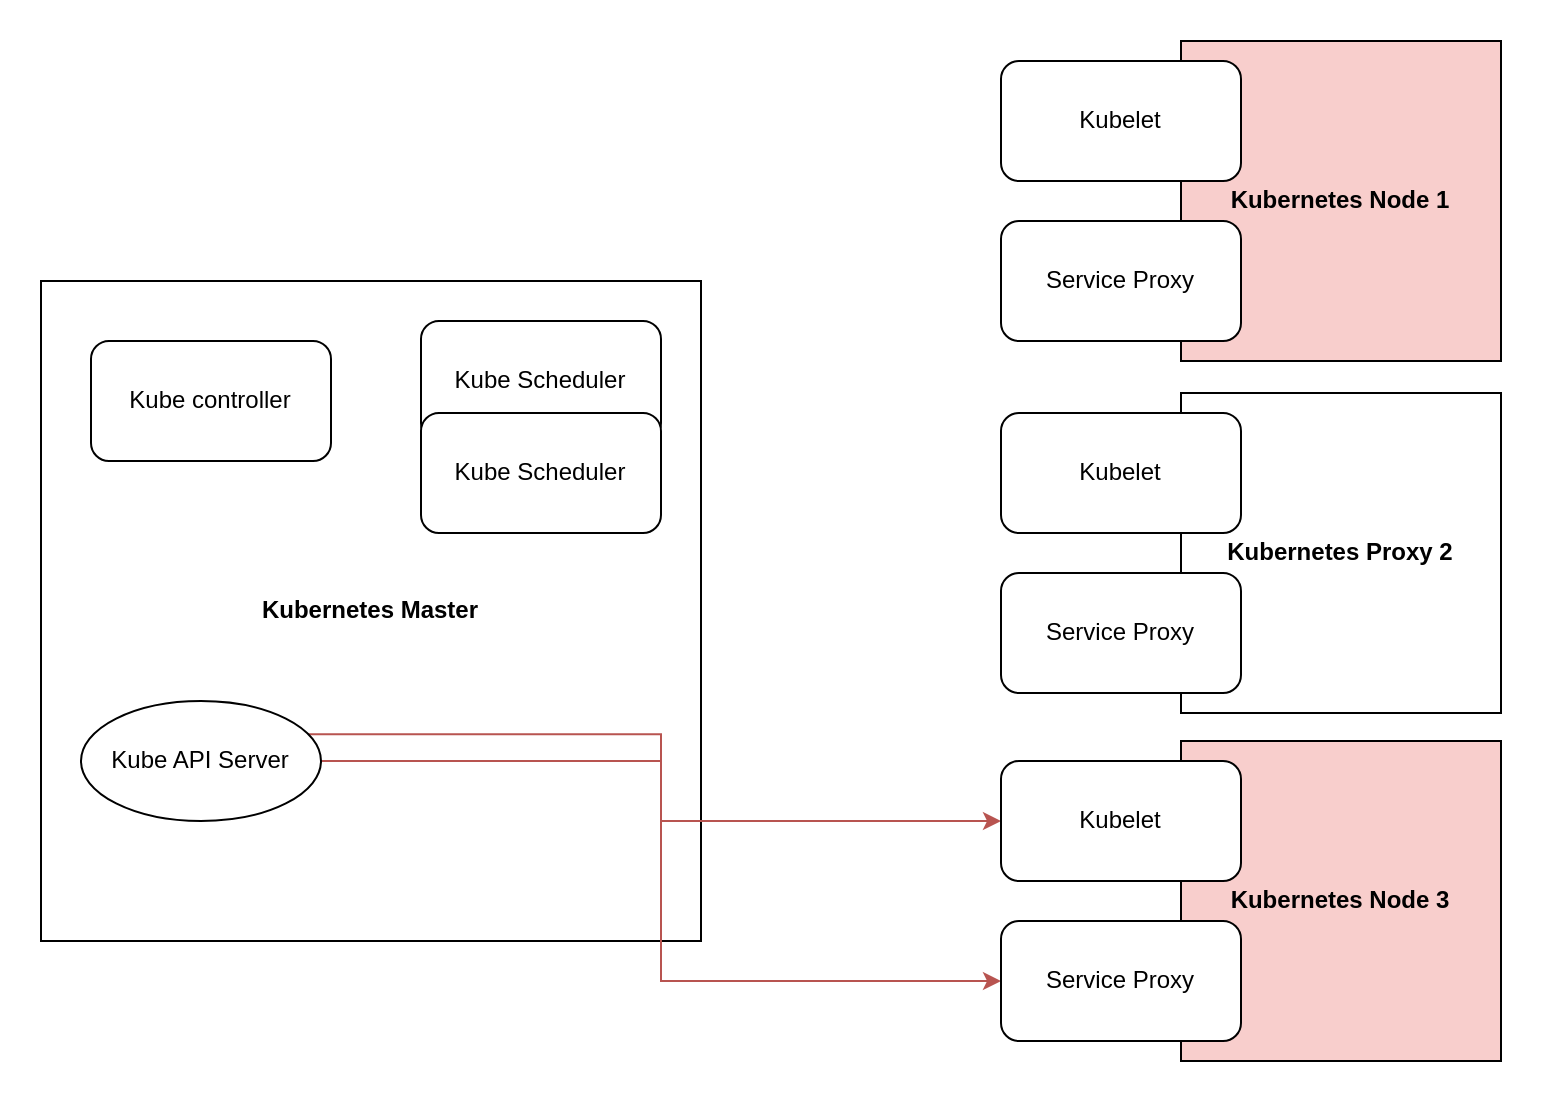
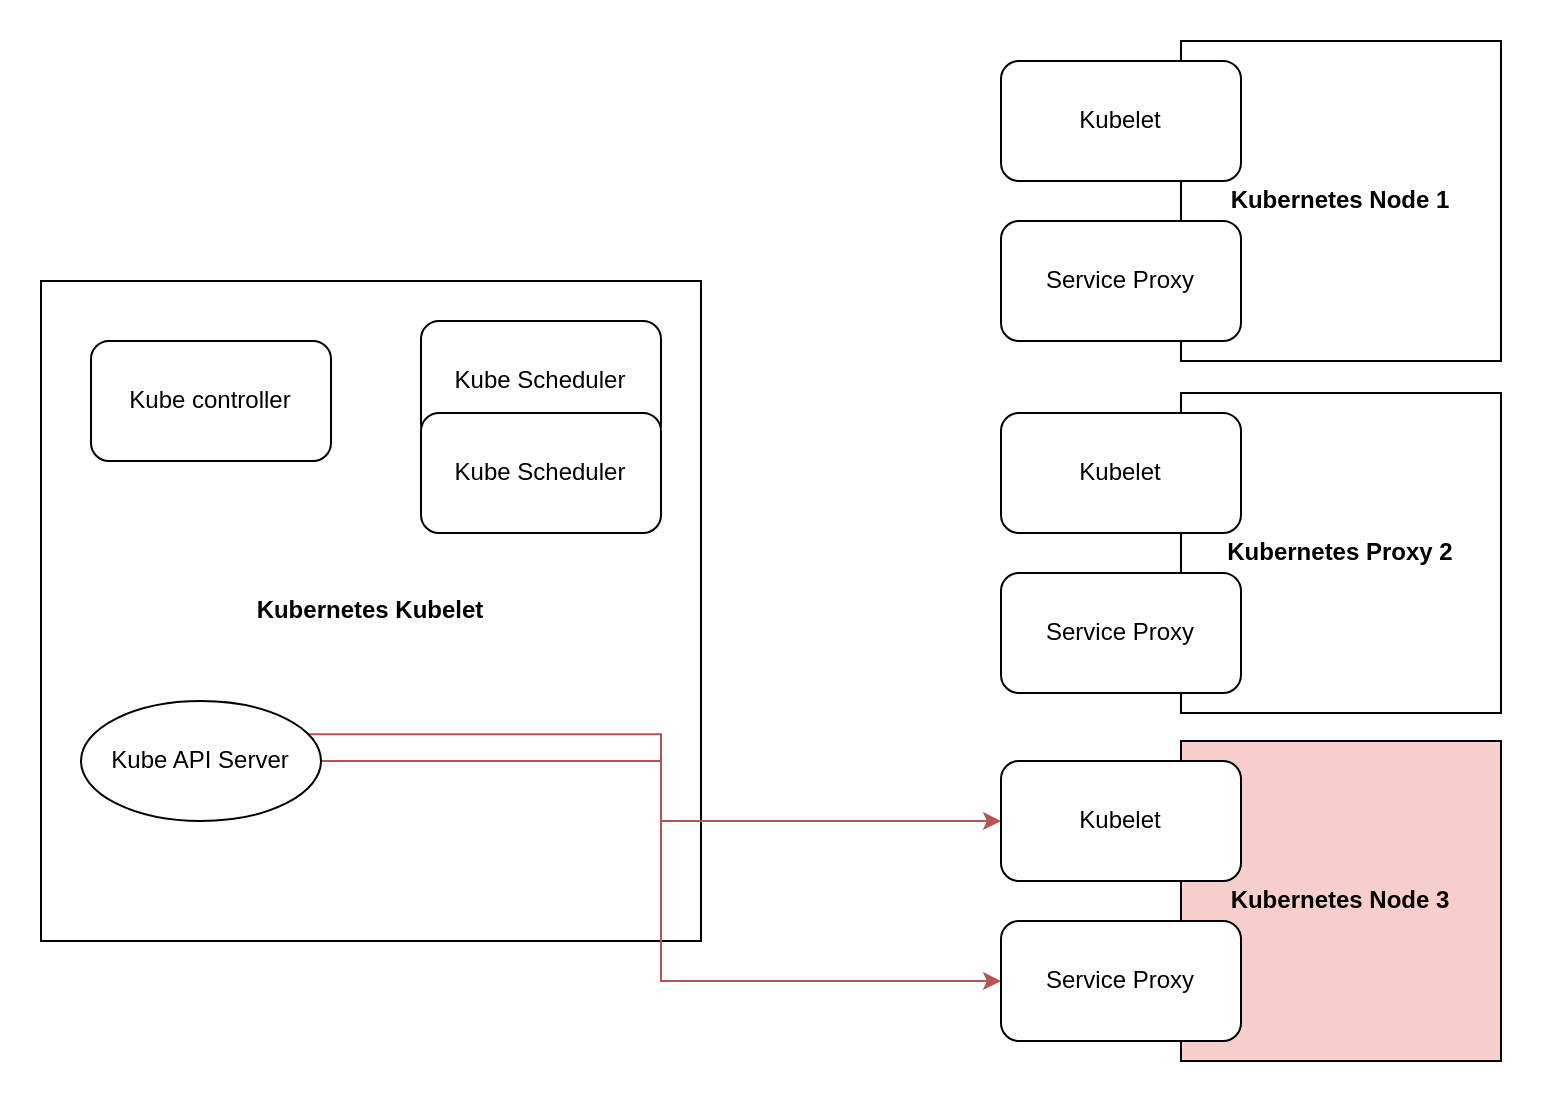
(1341, 201) -> (1341, 201)
(371, 611) -> (371, 611)
